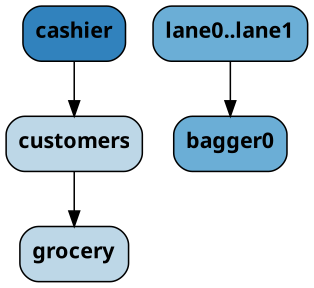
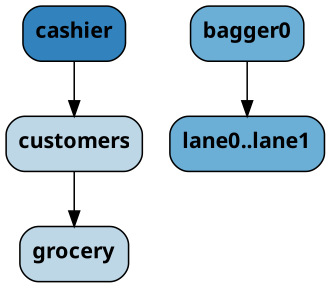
(230, 81) -> (247, 81)
